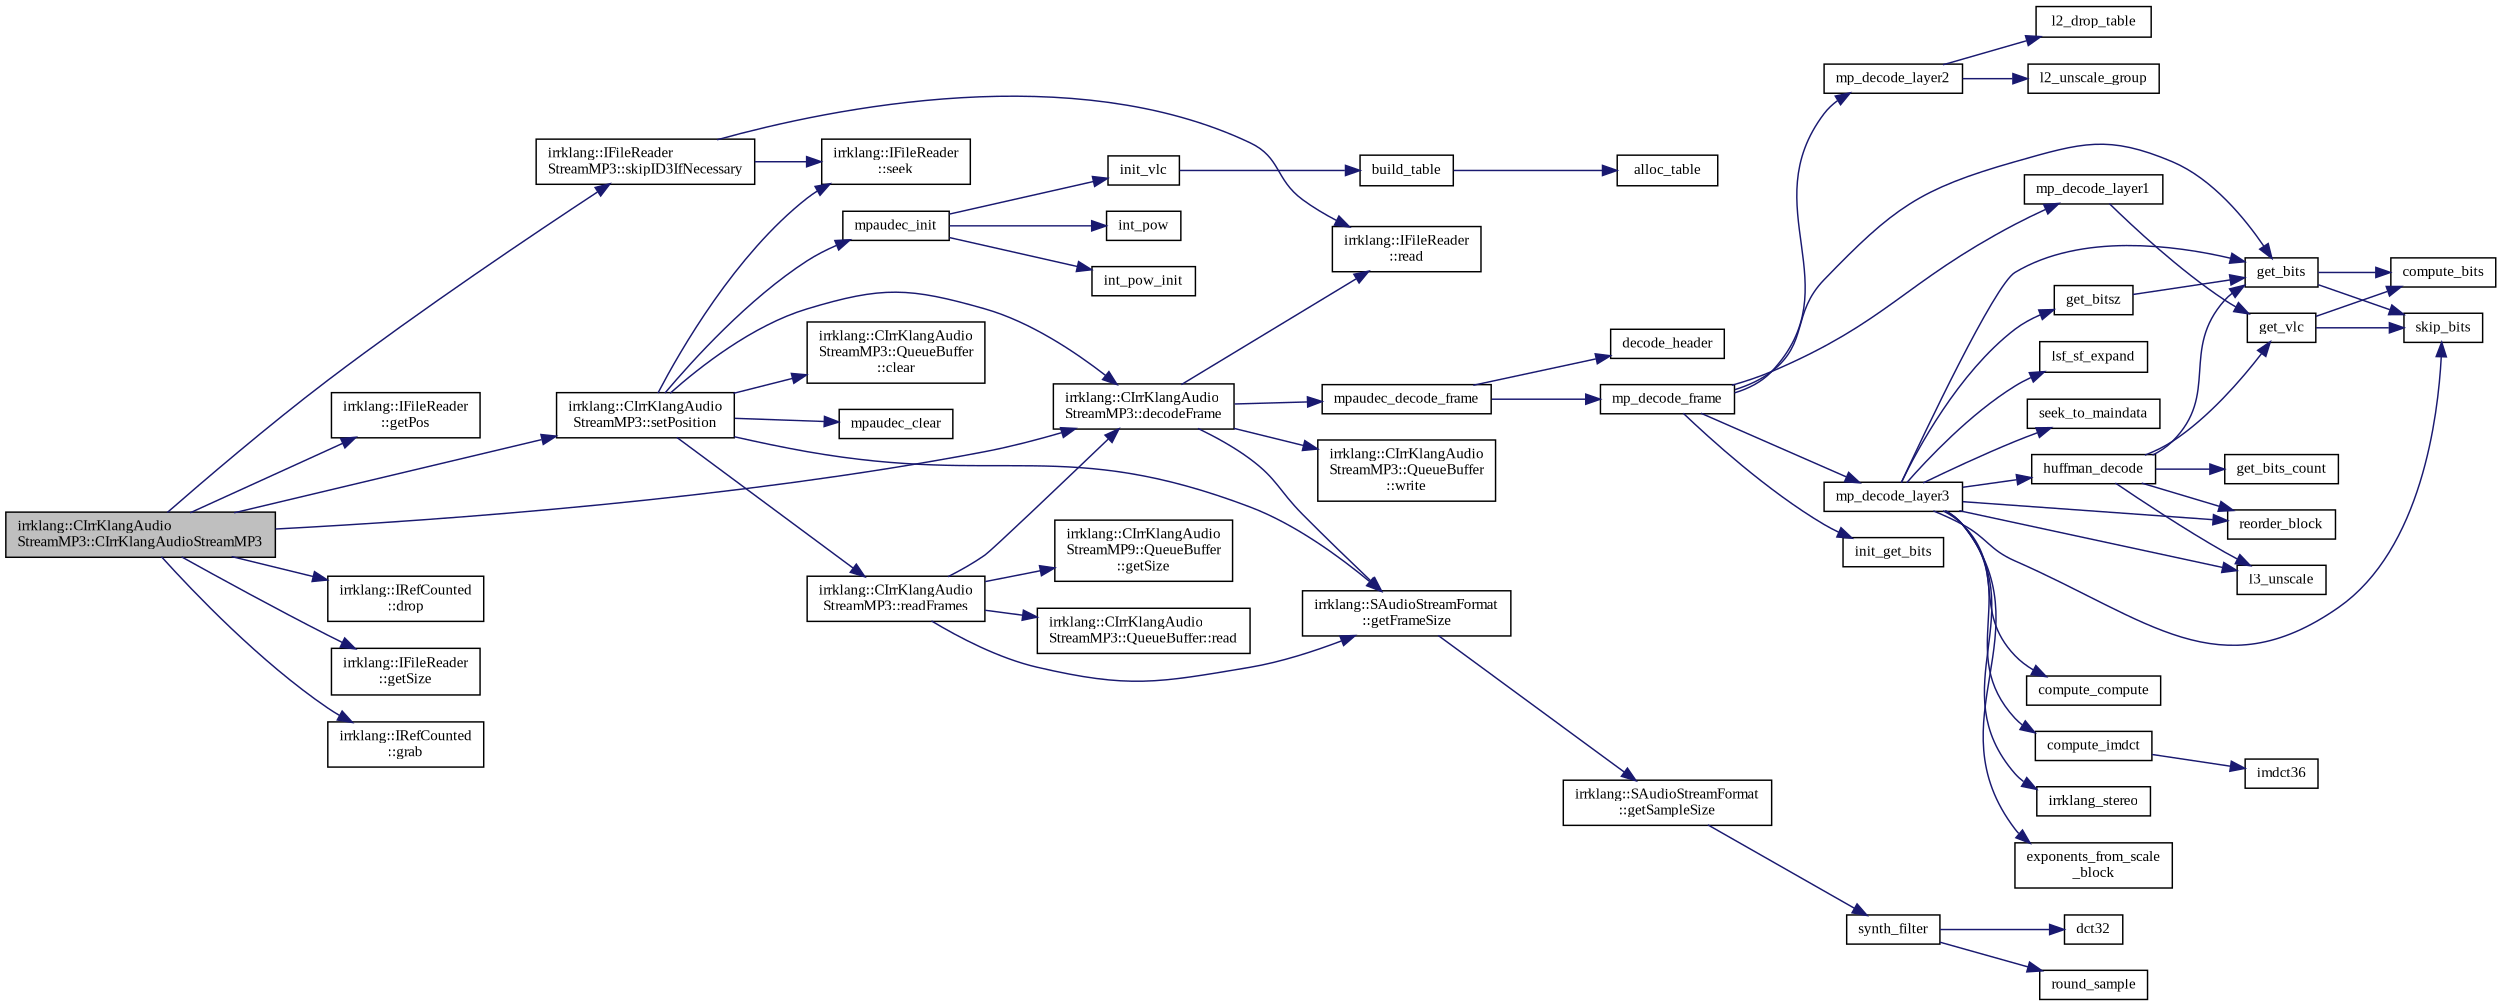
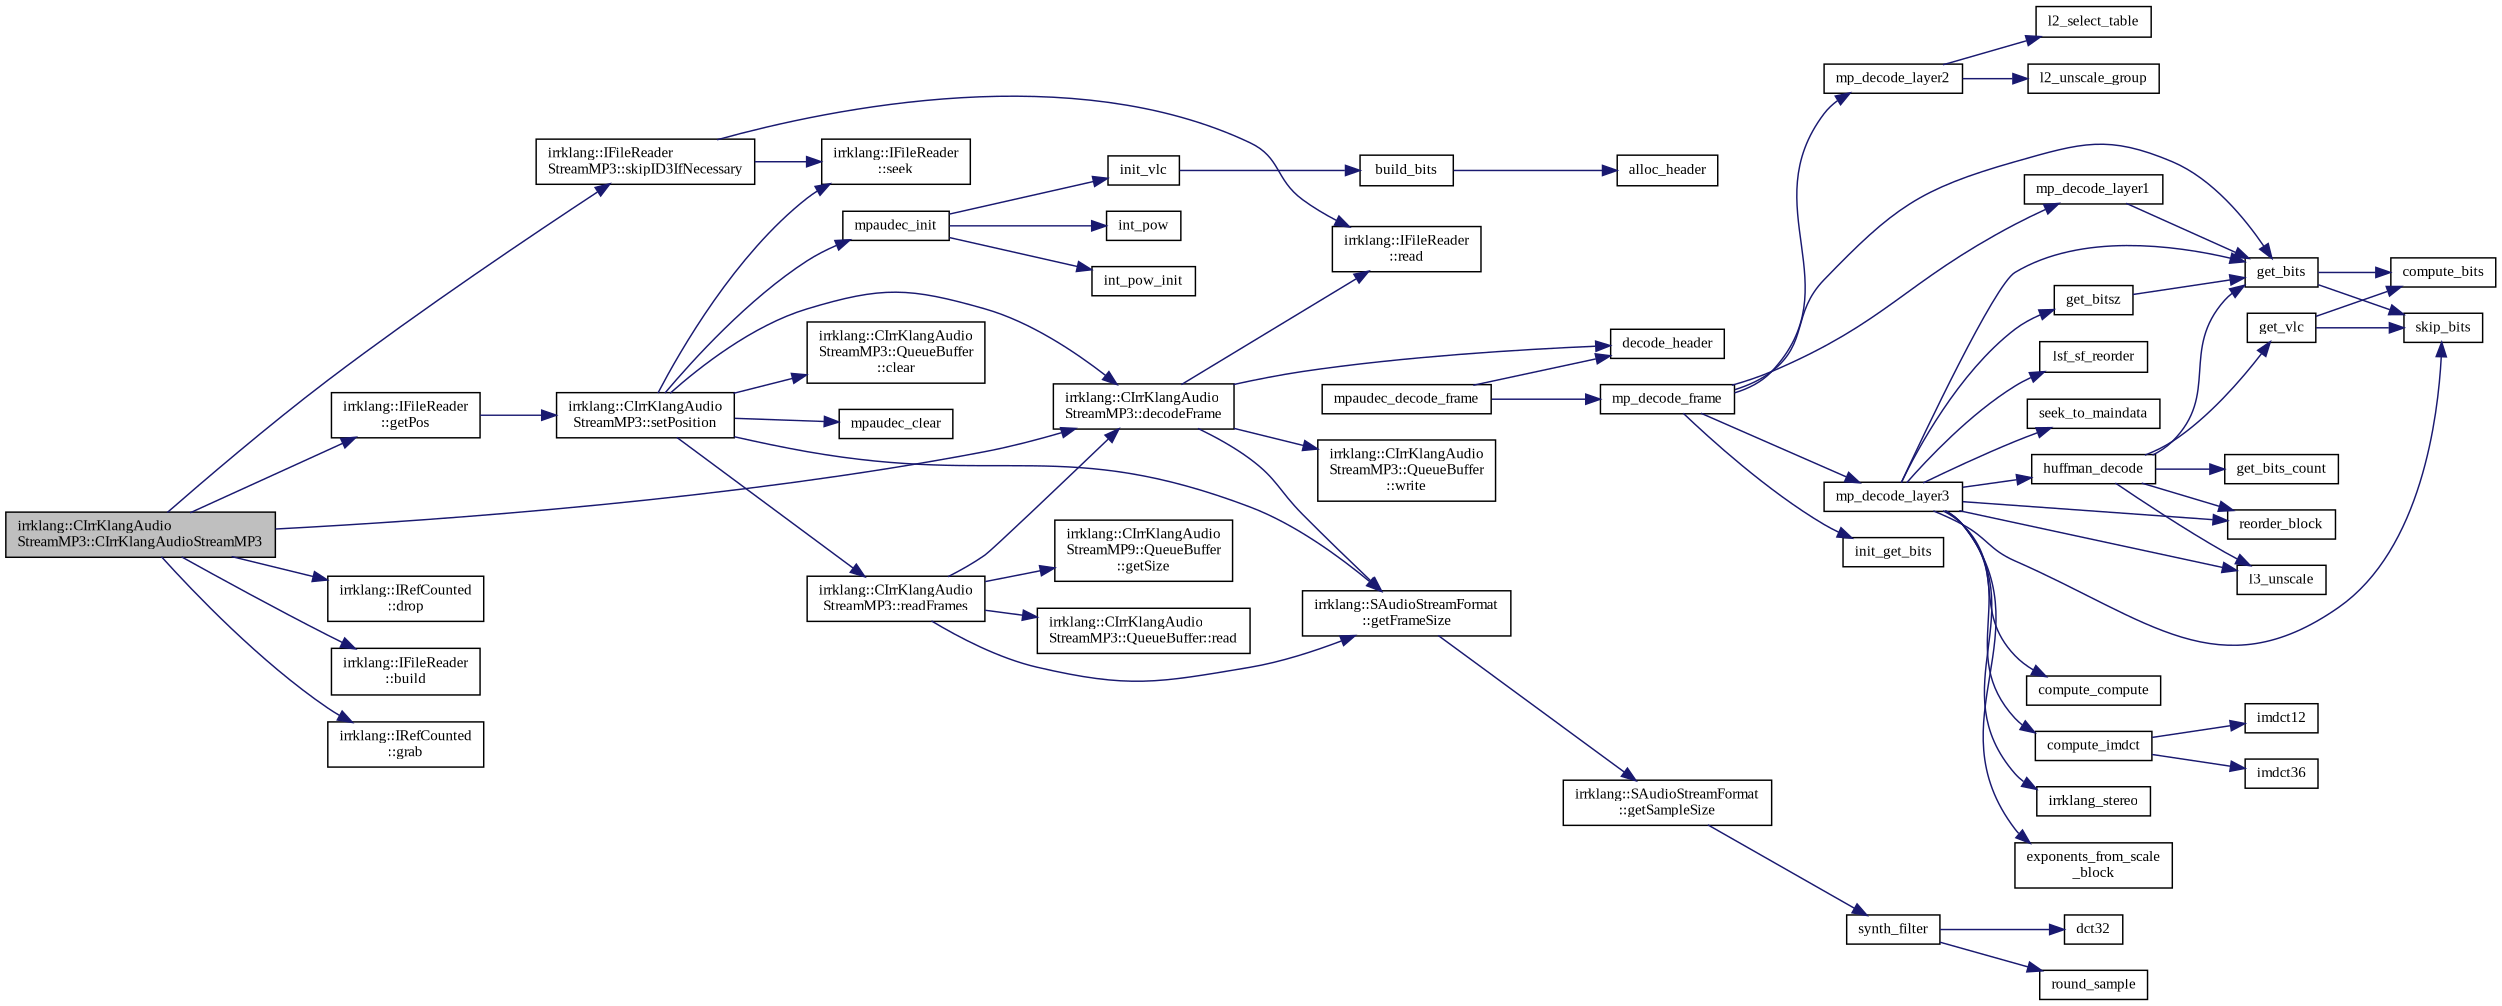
(2094, 22) -> (2094, 22)
(1407, 170) -> (1407, 170)
(1667, 170) -> (1667, 170)
(2170, 259) -> (2181, 228)
(2094, 357) -> (2094, 357)
(1271, 403) -> (1414, 358)
(388, 476) -> (511, 415)
(406, 672) -> (406, 672)
none -> (2282, 718)
